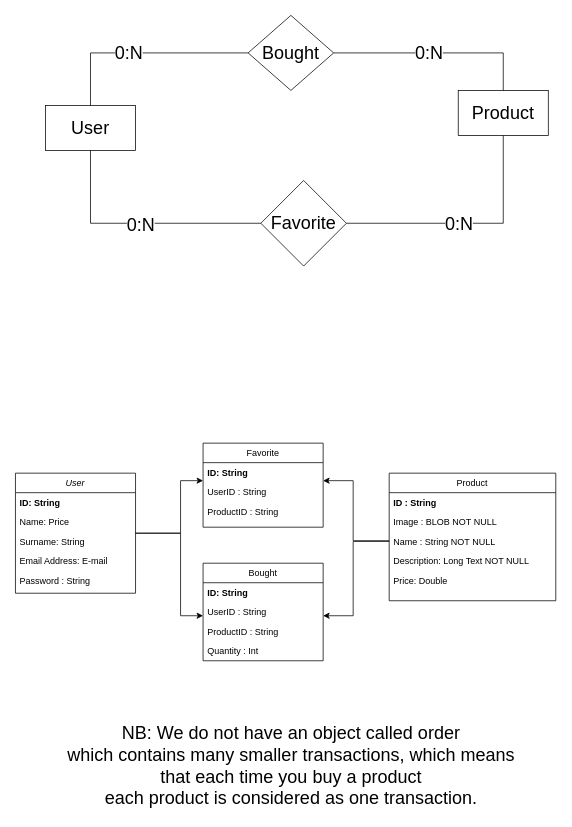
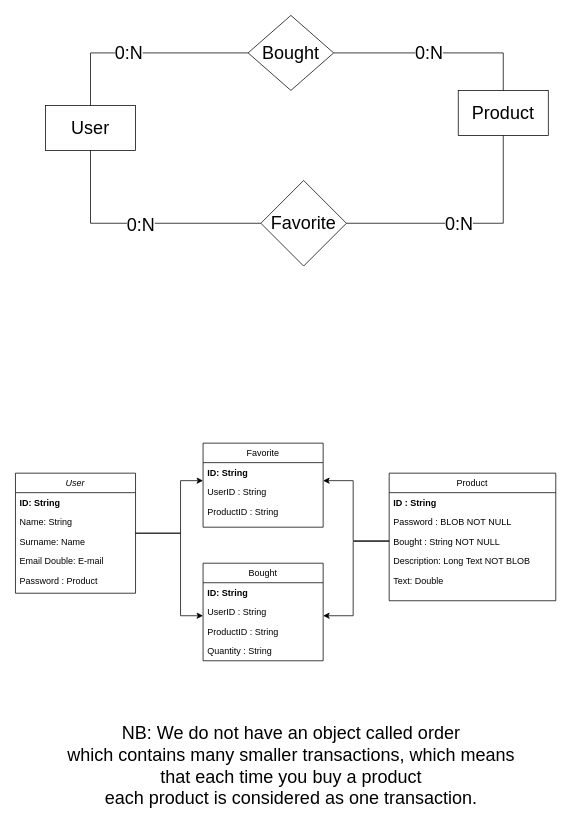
(44, 522) -> (46, 522)
(440, 522) -> (448, 522)
(54, 542) -> (50, 542)
(441, 542) -> (446, 542)
(64, 561) -> (61, 561)
(463, 561) -> (463, 561)
(58, 581) -> (61, 581)
(421, 581) -> (420, 581)
(238, 651) -> (244, 651)
